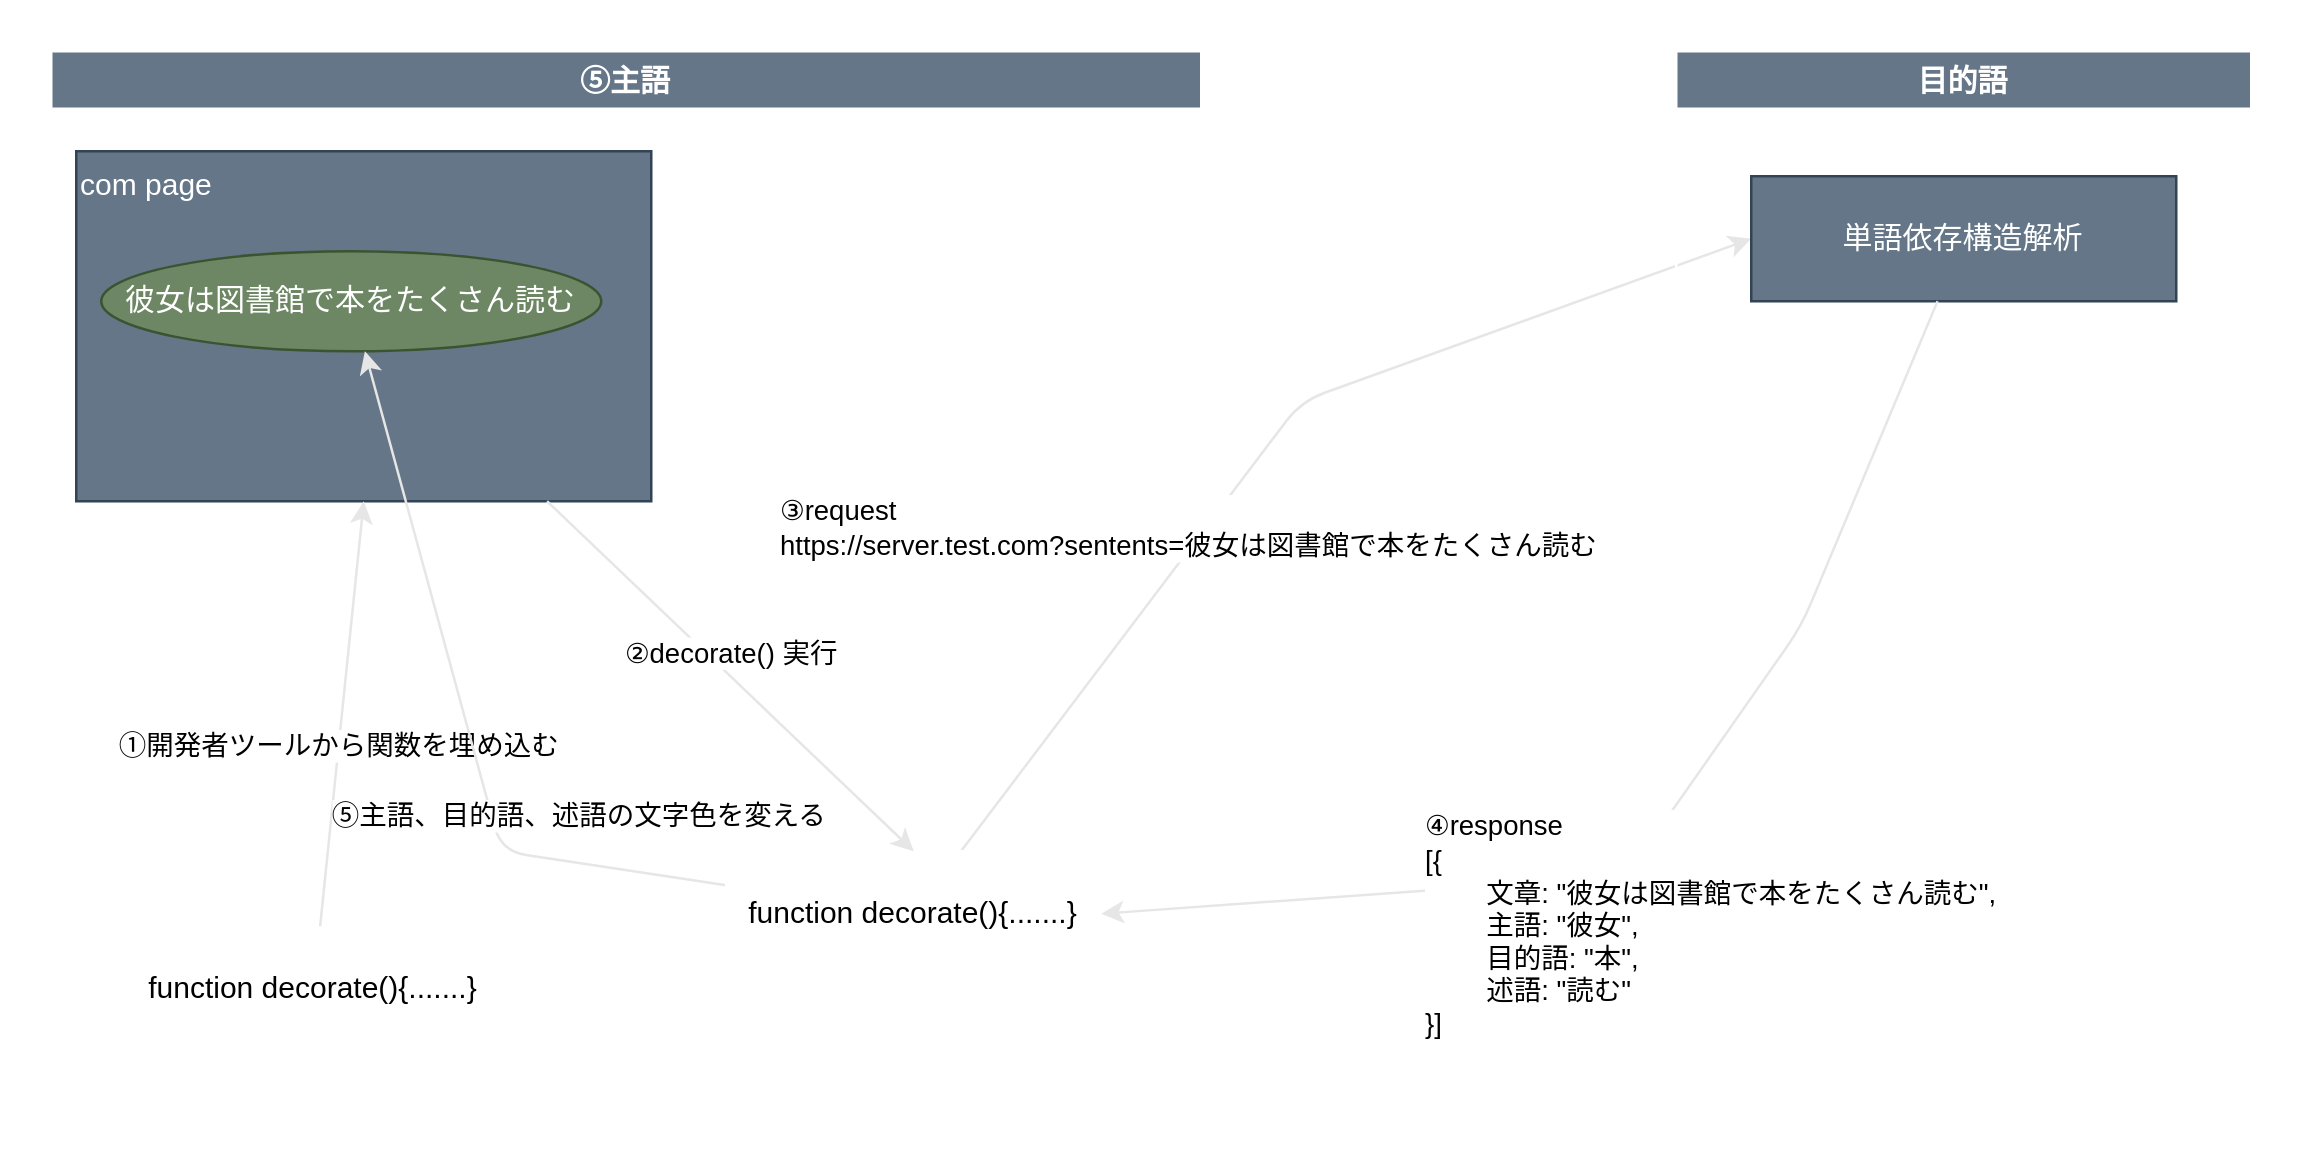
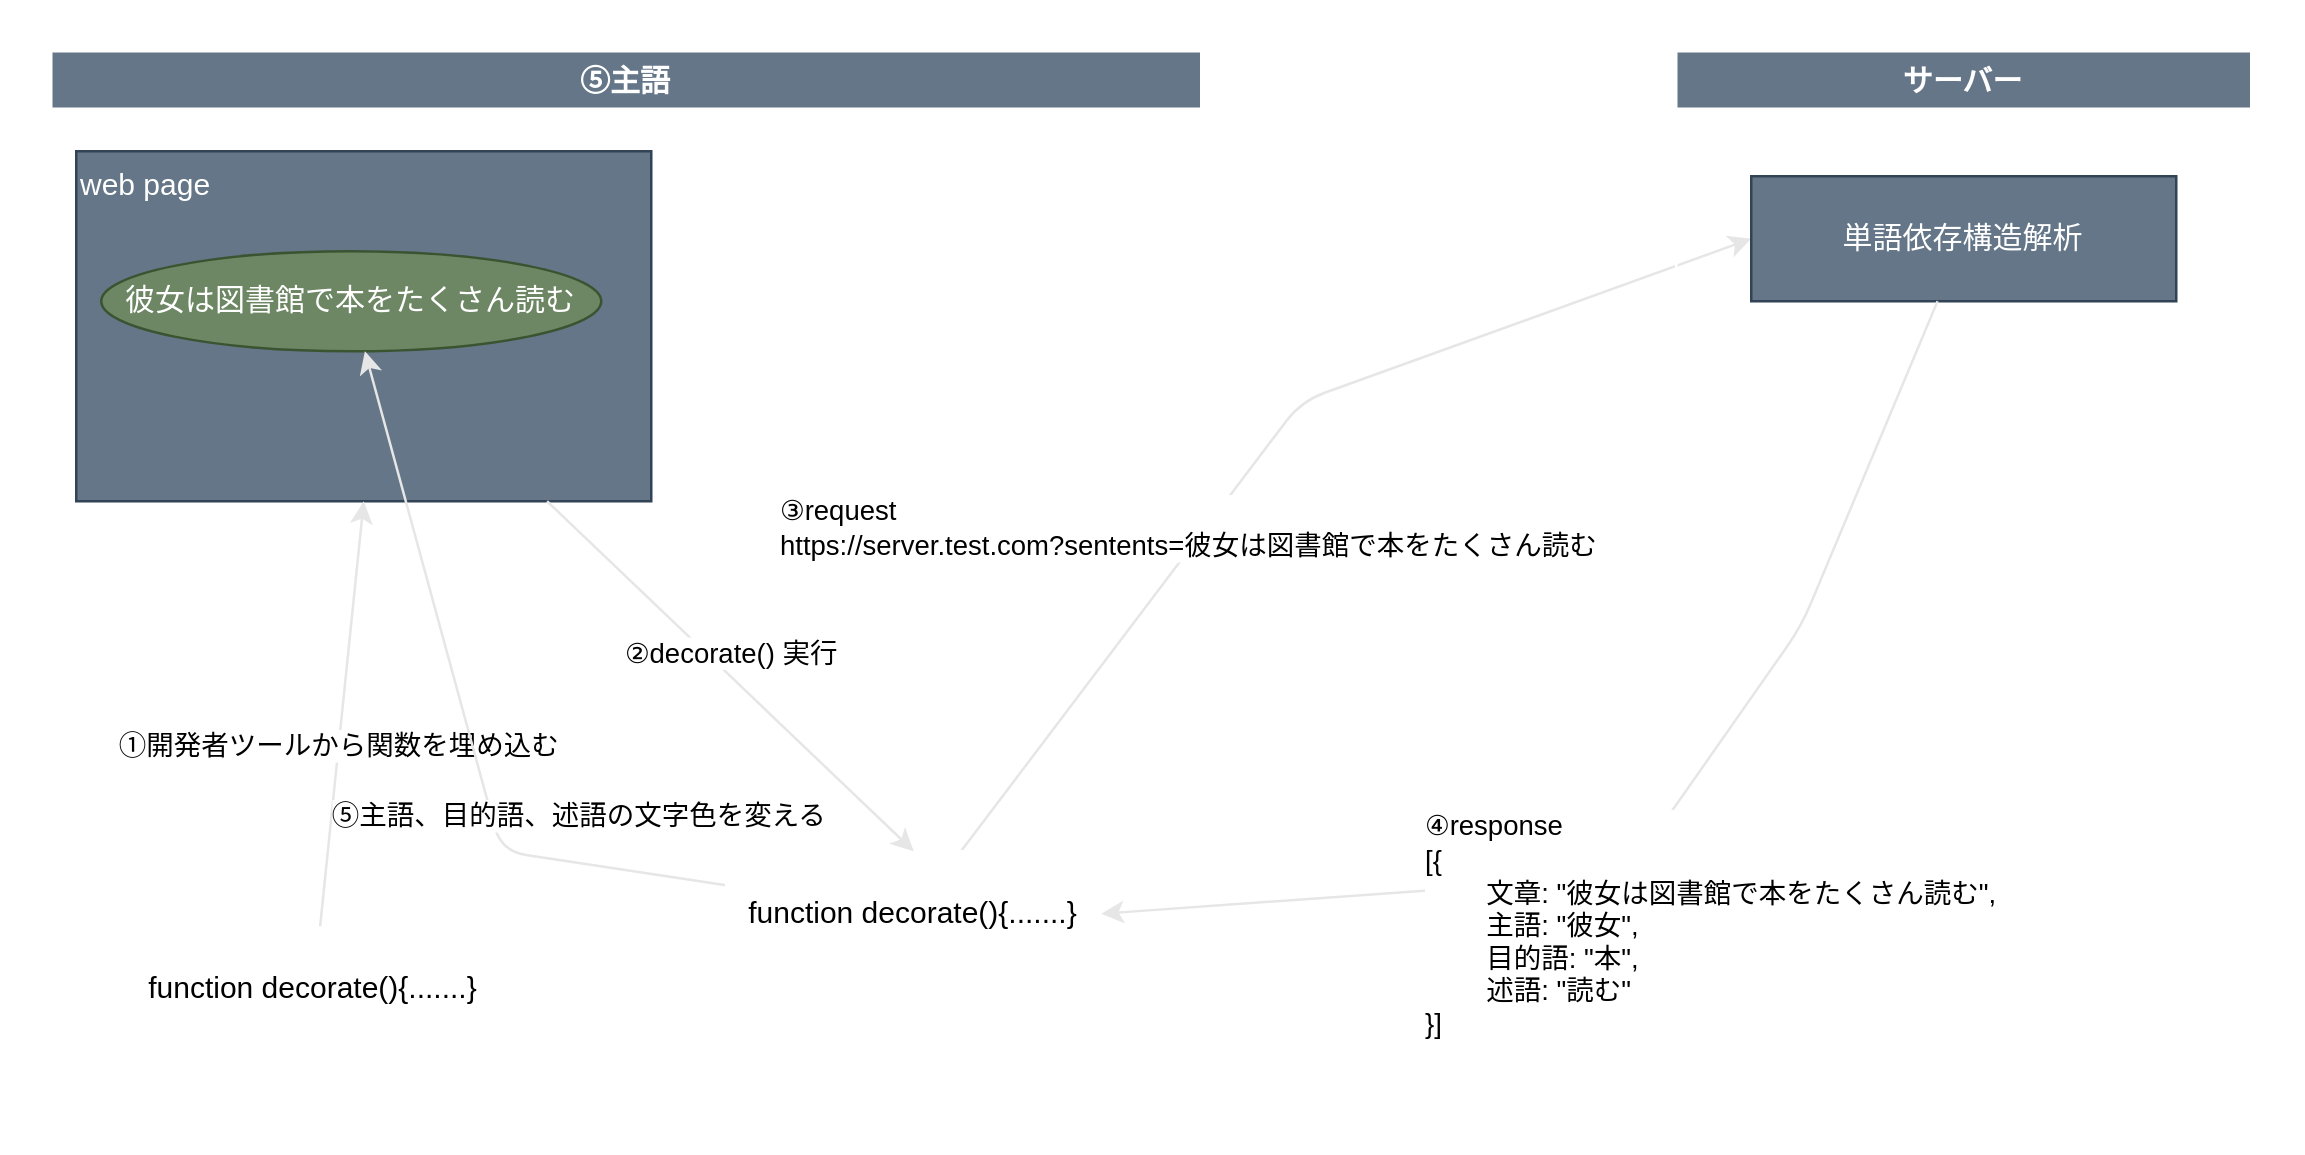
(1963, 81) -> (1963, 81)
(145, 187) -> (145, 187)
